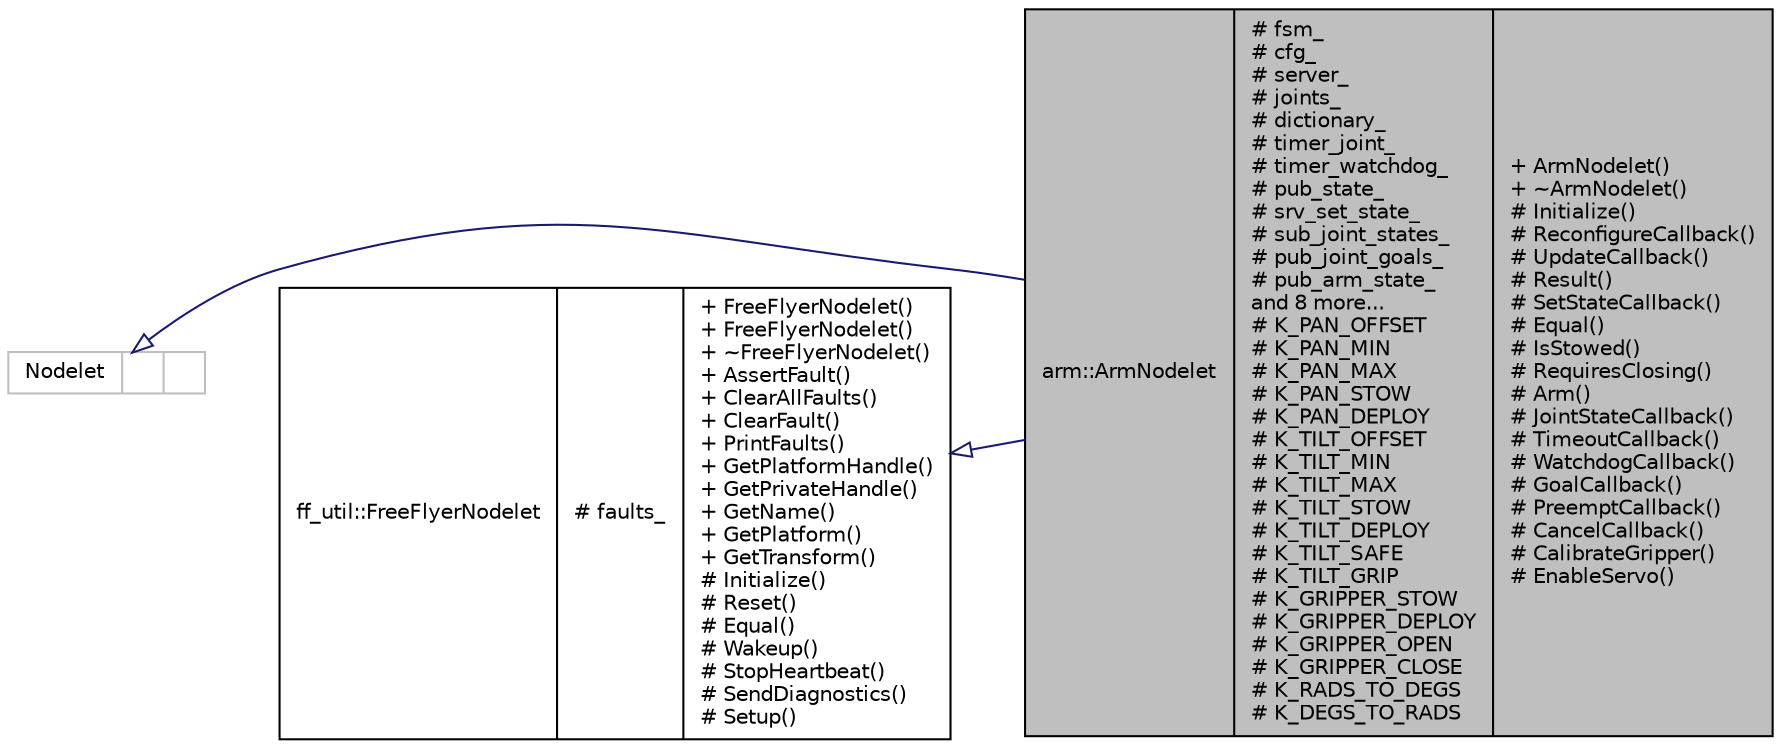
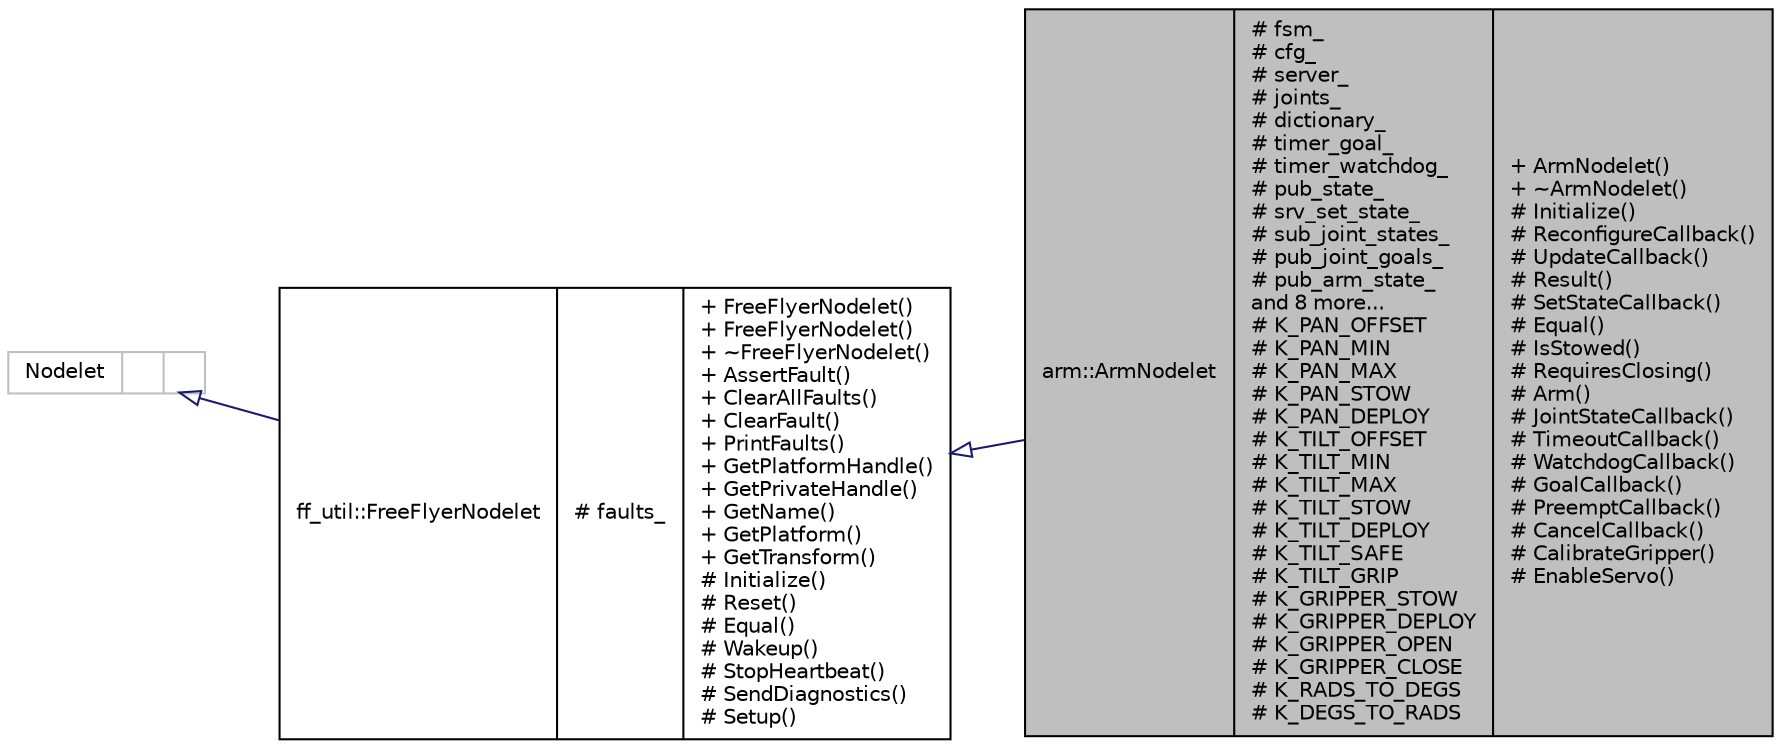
(1323, 144) -> (1323, 144)
(577, 226) -> (239, 409)
